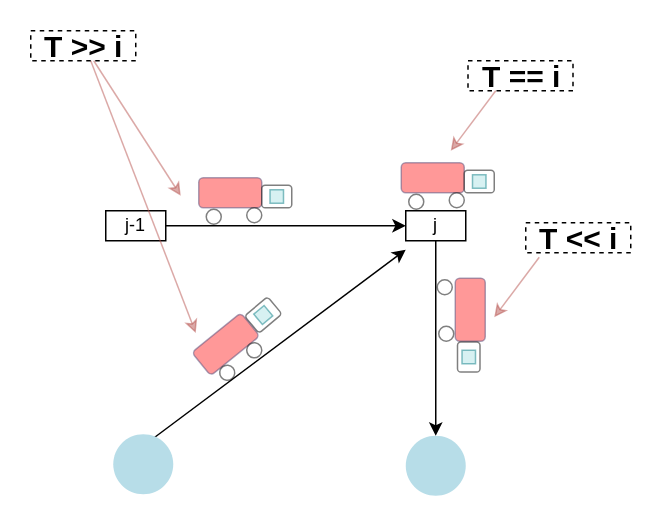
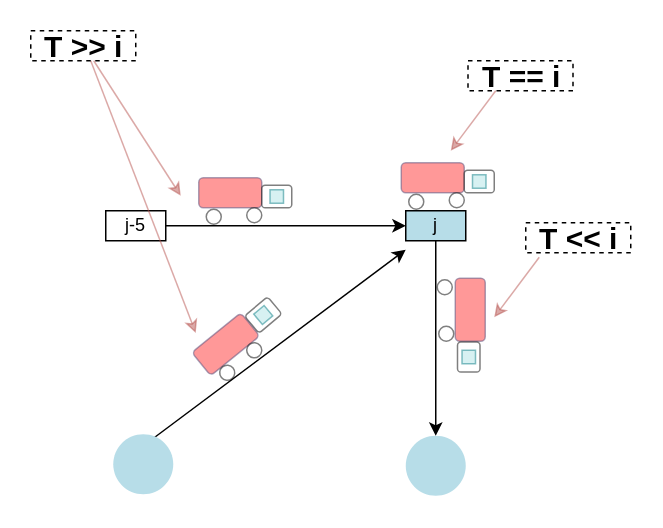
(136, 226) -> (136, 226)
(436, 226) -> (436, 226)
